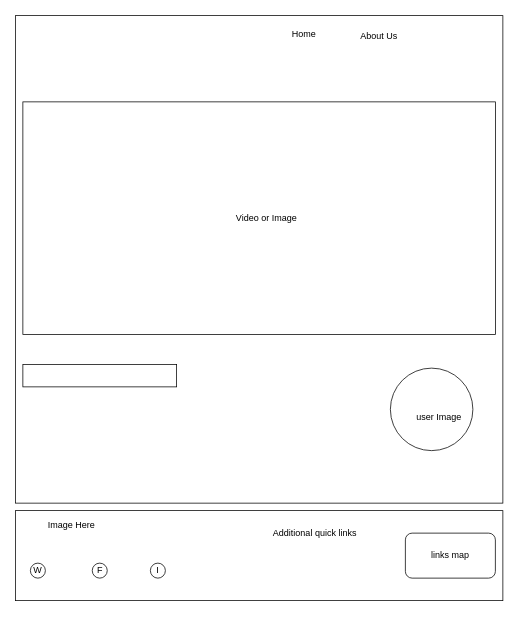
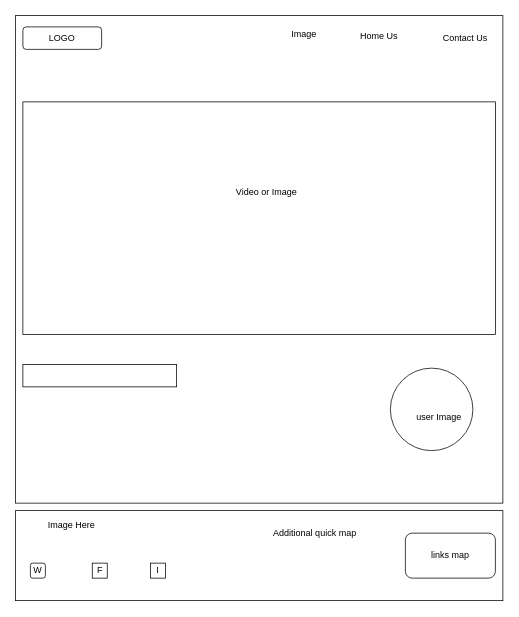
(304, 34) -> (304, 34)
(379, 36) -> (379, 36)
none -> (62, 38)
none -> (465, 38)
(267, 218) -> (267, 192)
(315, 533) -> (315, 533)
(38, 570) -> (38, 570)
(100, 570) -> (100, 570)
(158, 570) -> (158, 570)
